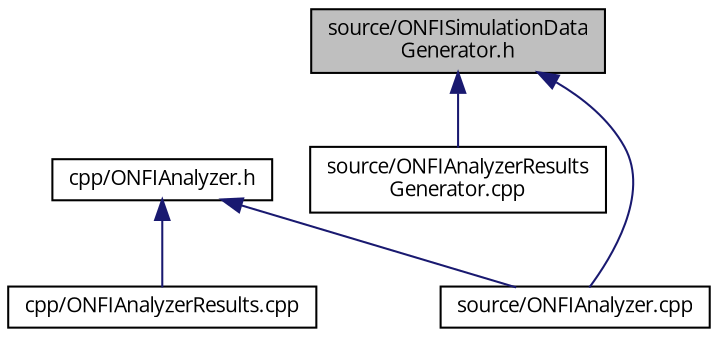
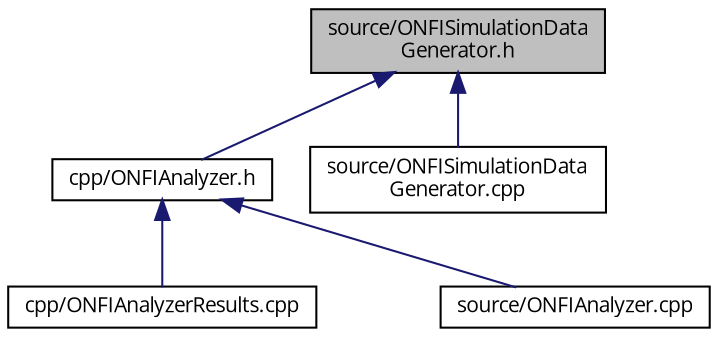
(632, 174) -> (288, 120)
(458, 180) -> (458, 180)
